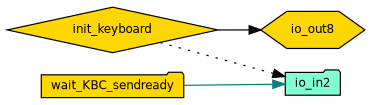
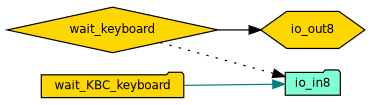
(113, 30) -> (113, 30)
(313, 84) -> (313, 84)
(113, 86) -> (113, 86)
